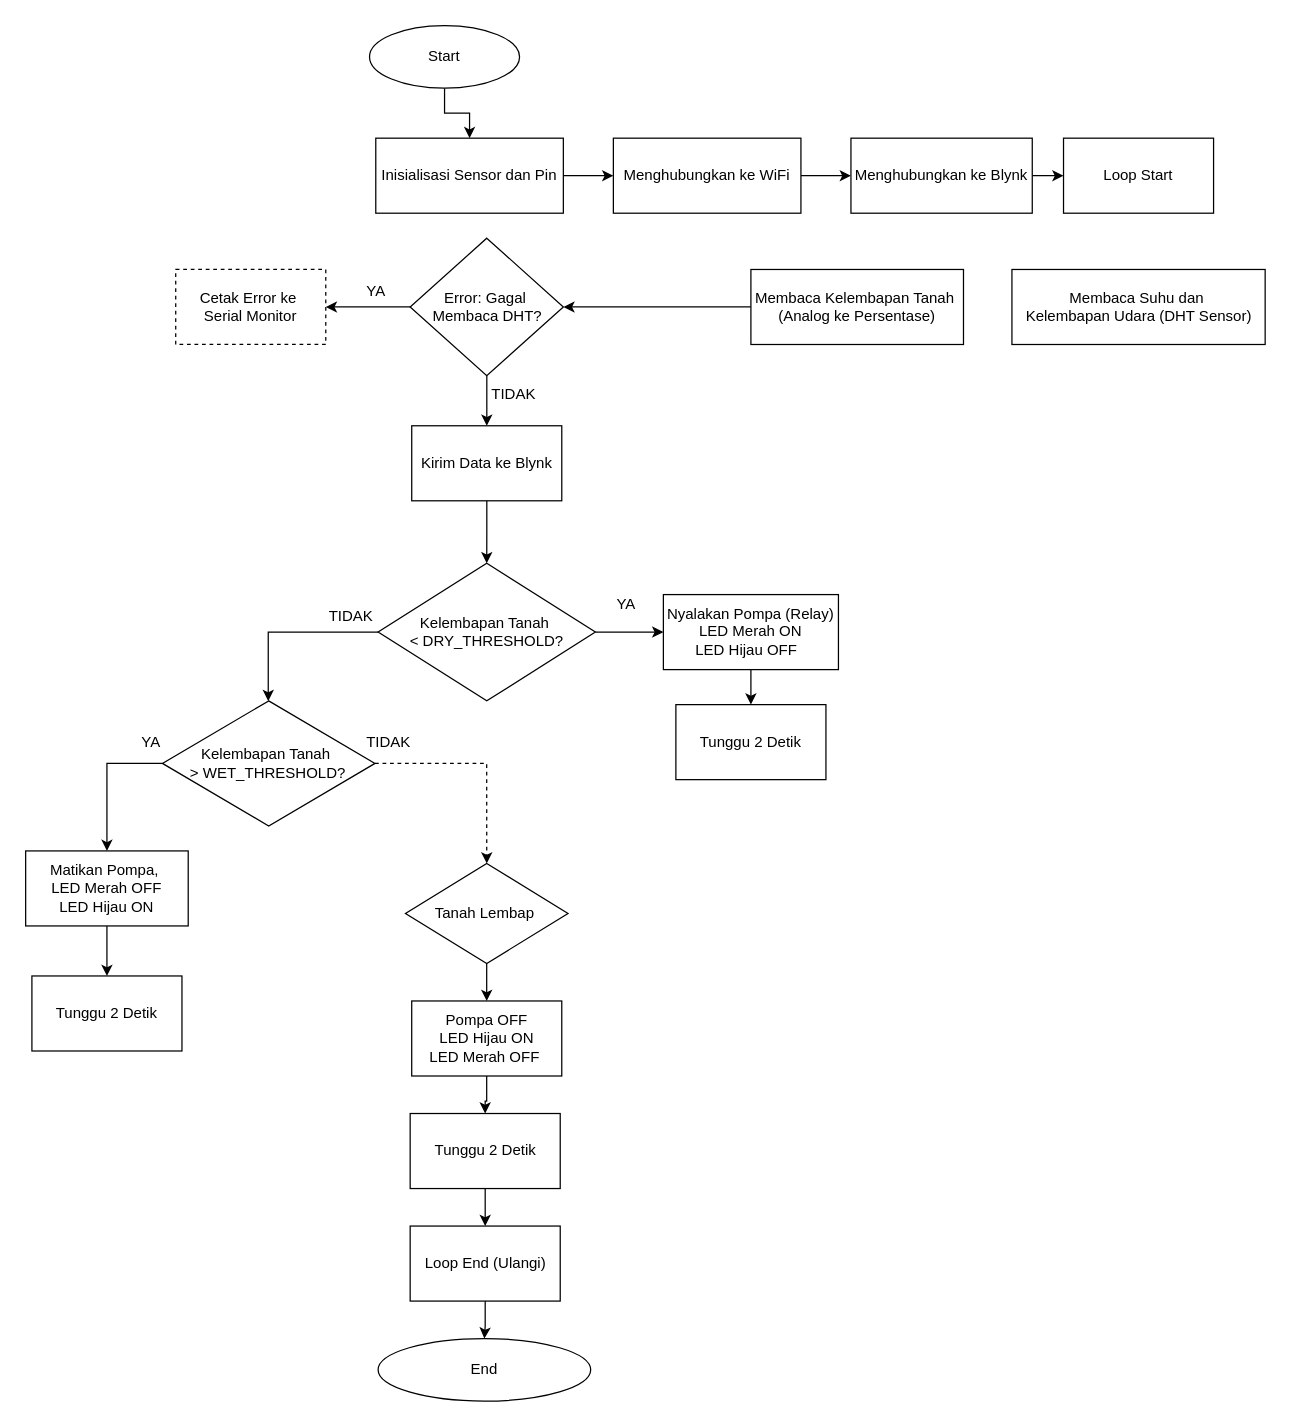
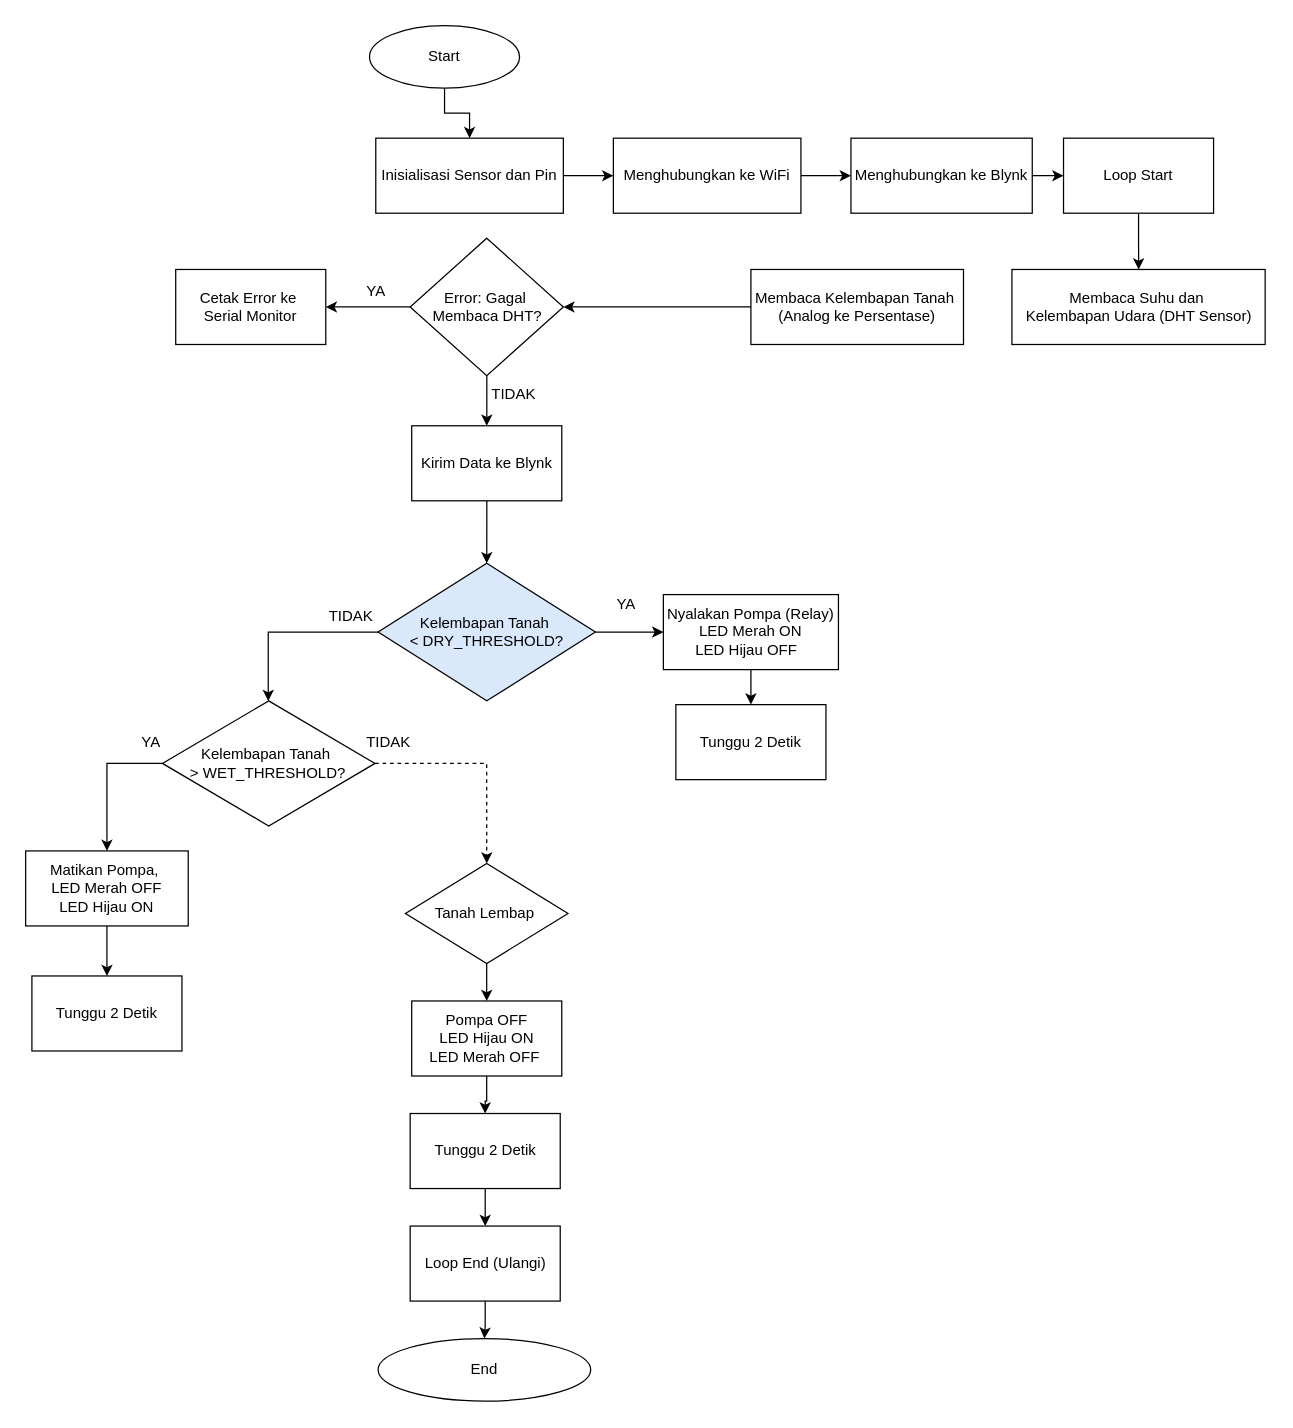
none -> (1138, 237)
(251, 307) -> (251, 307)
(487, 632) -> (487, 632)
